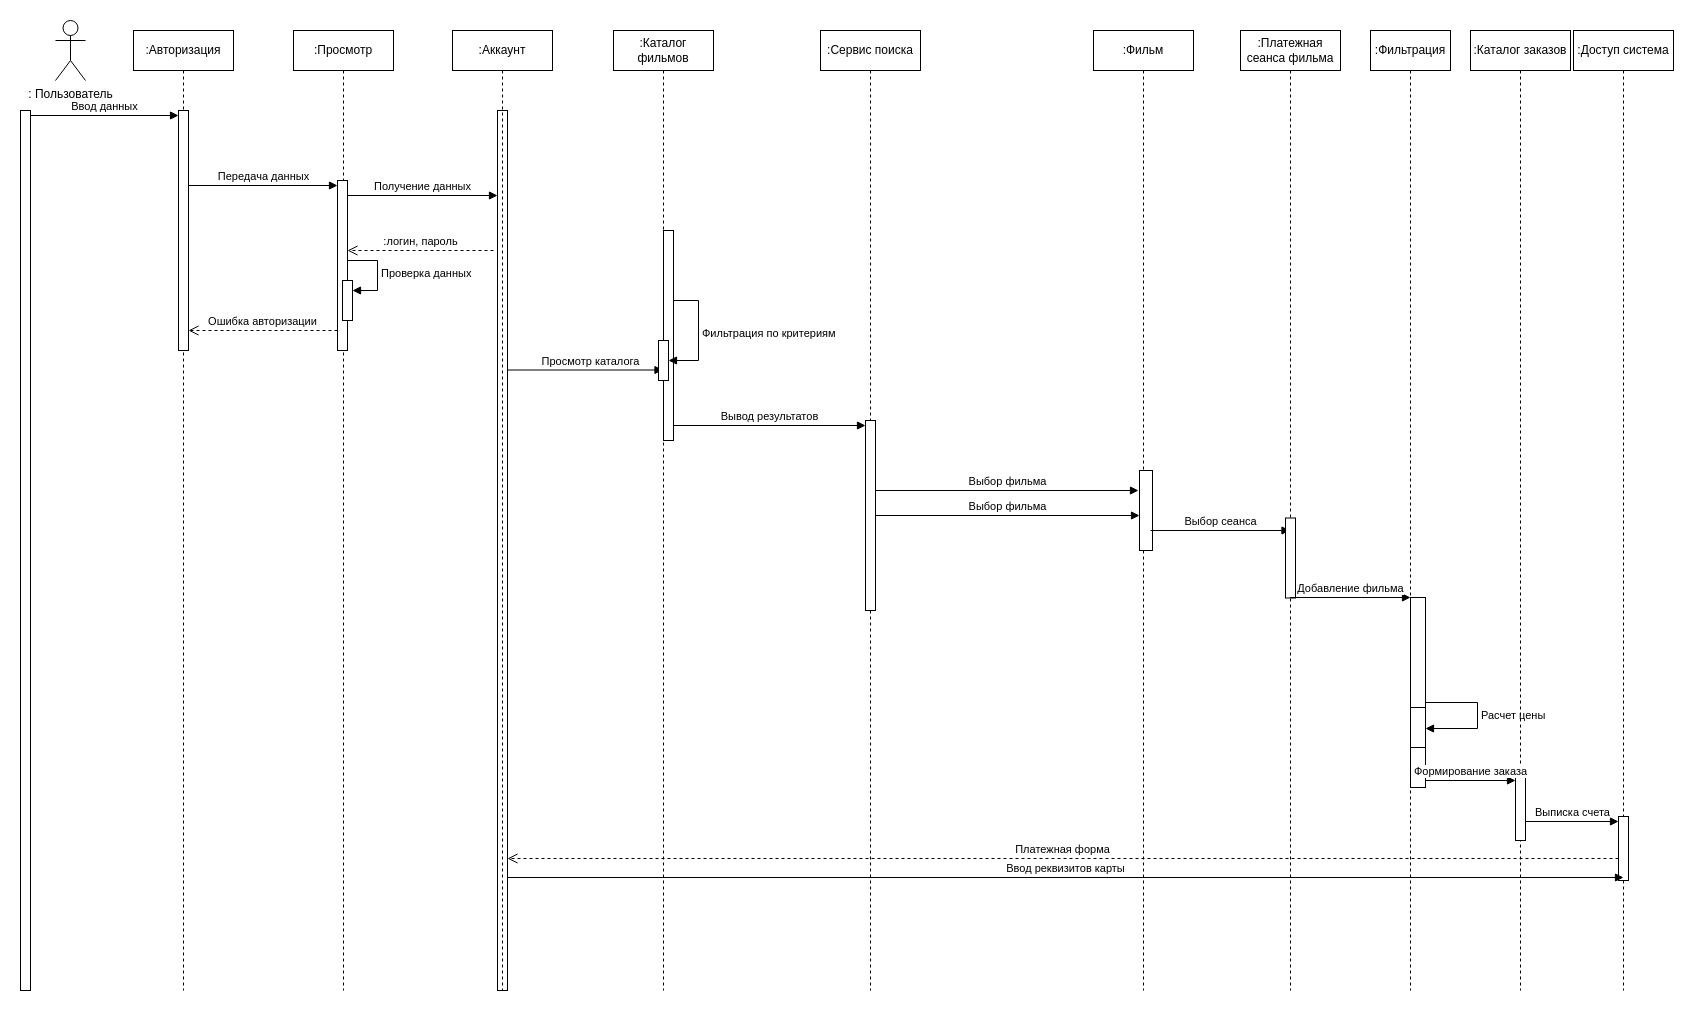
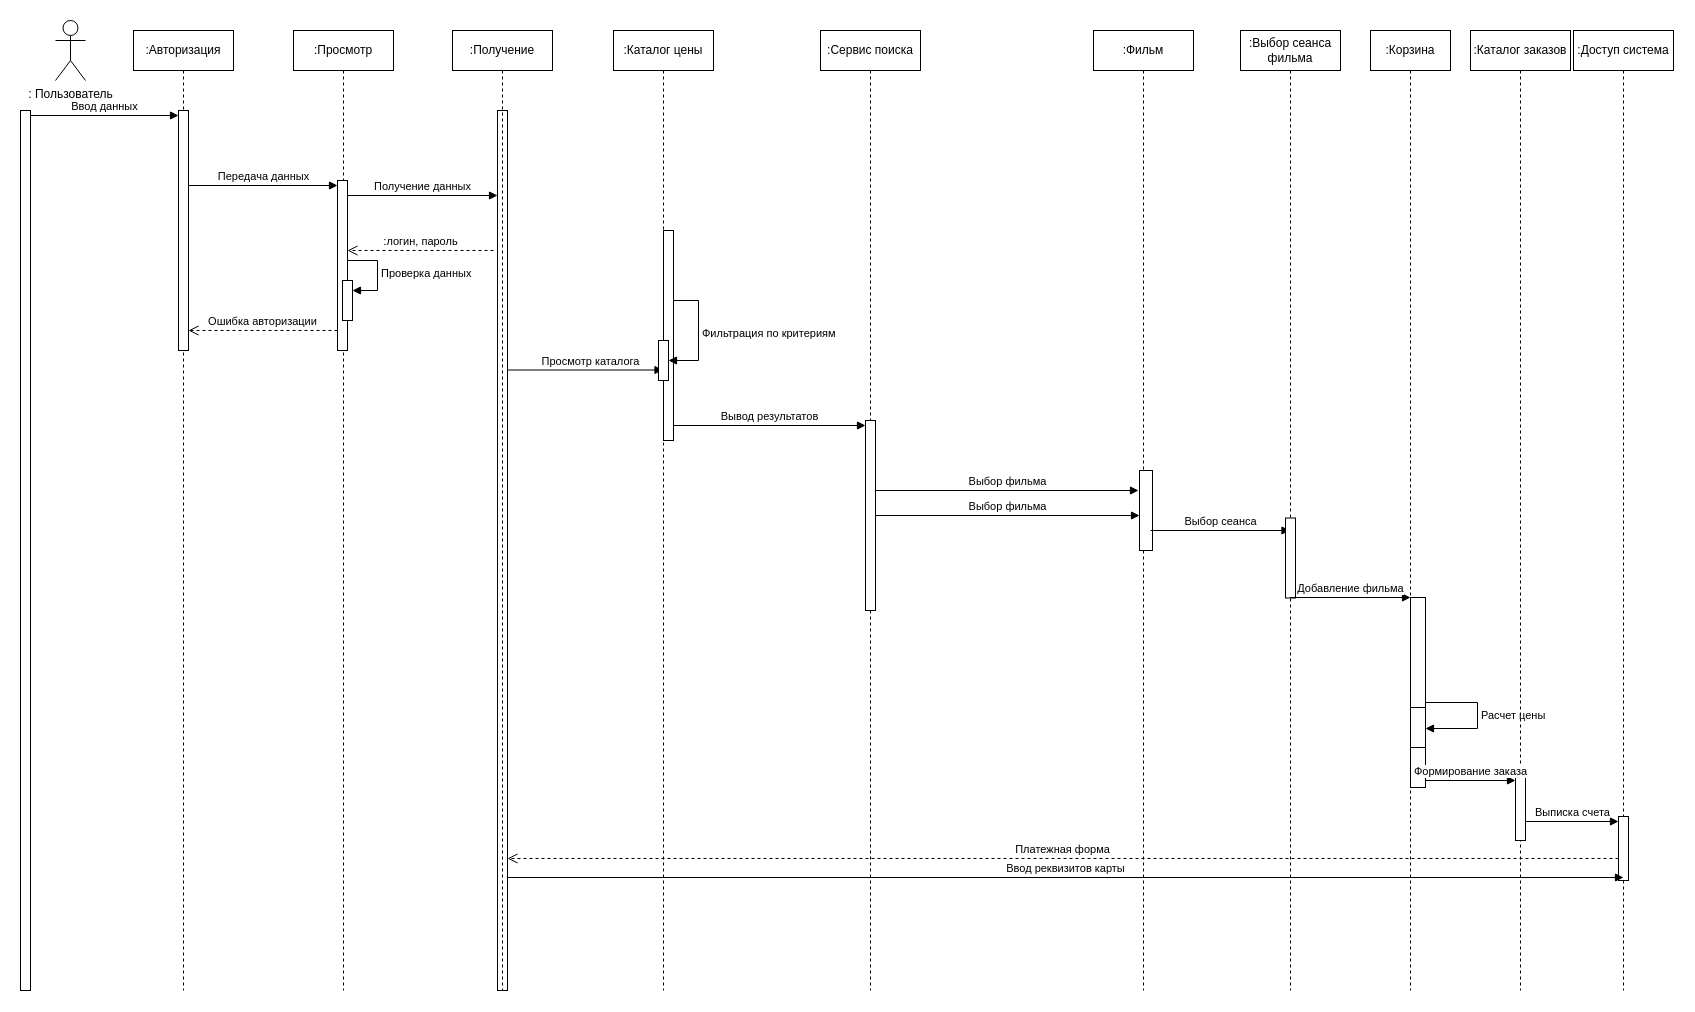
(503, 51) -> (503, 51)
(664, 51) -> (664, 51)
(1291, 51) -> (1291, 51)
(1411, 51) -> (1411, 51)
